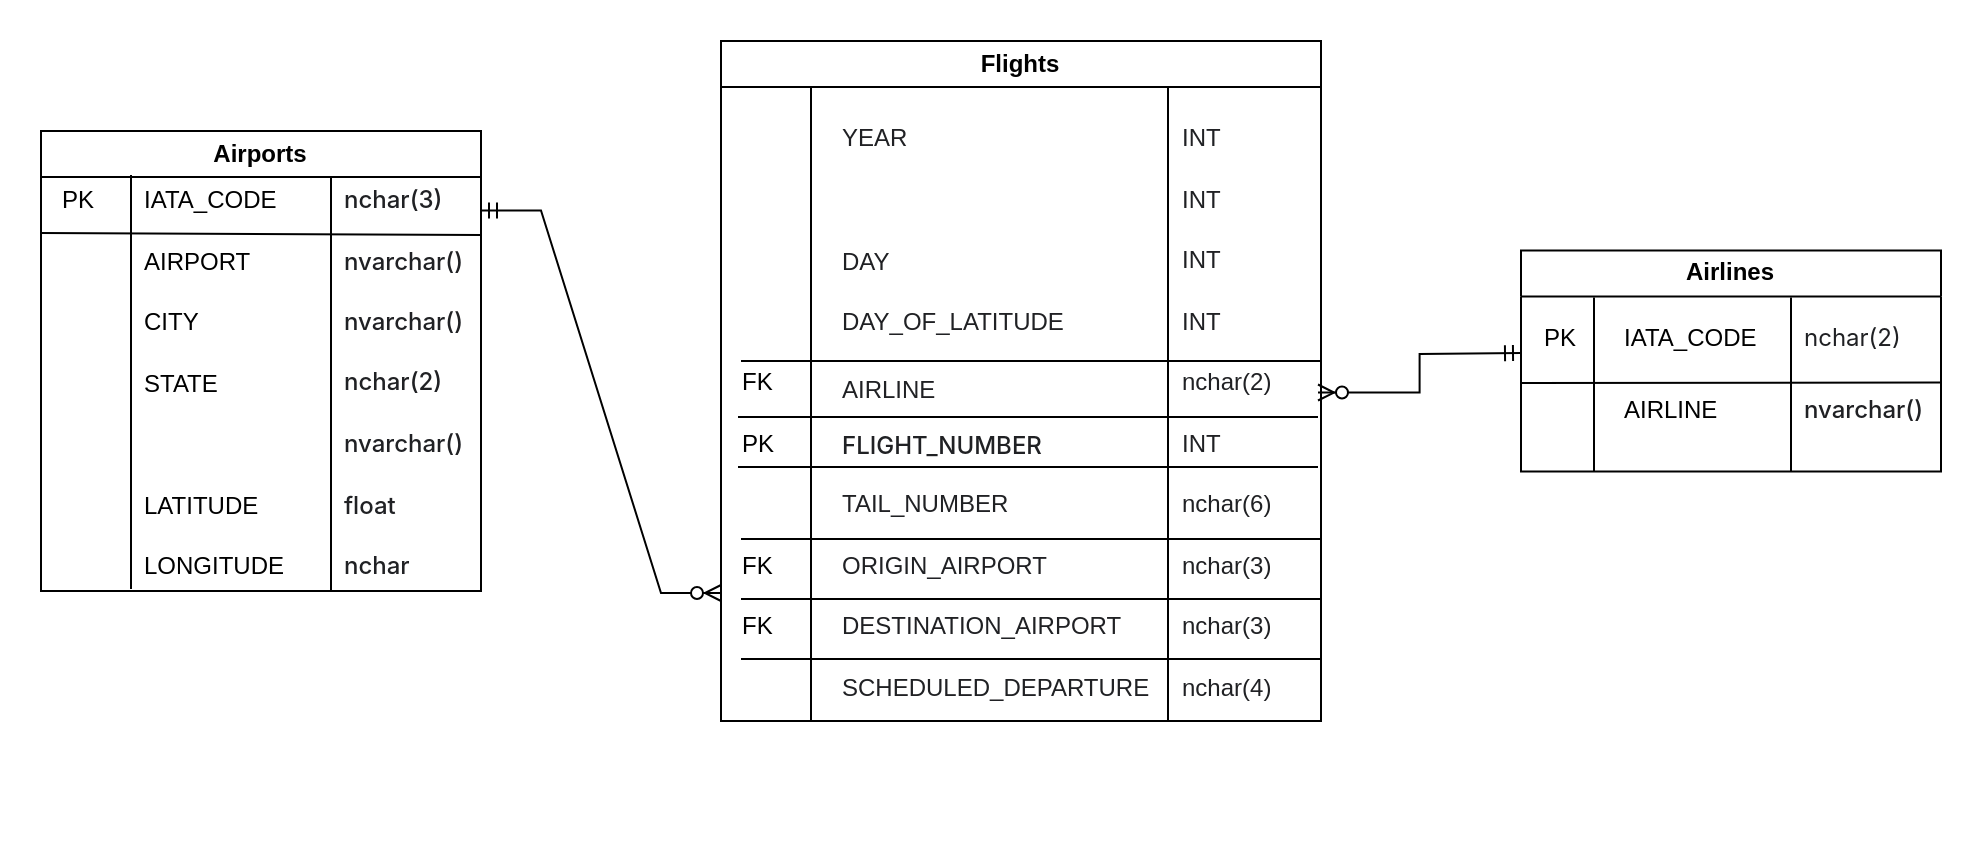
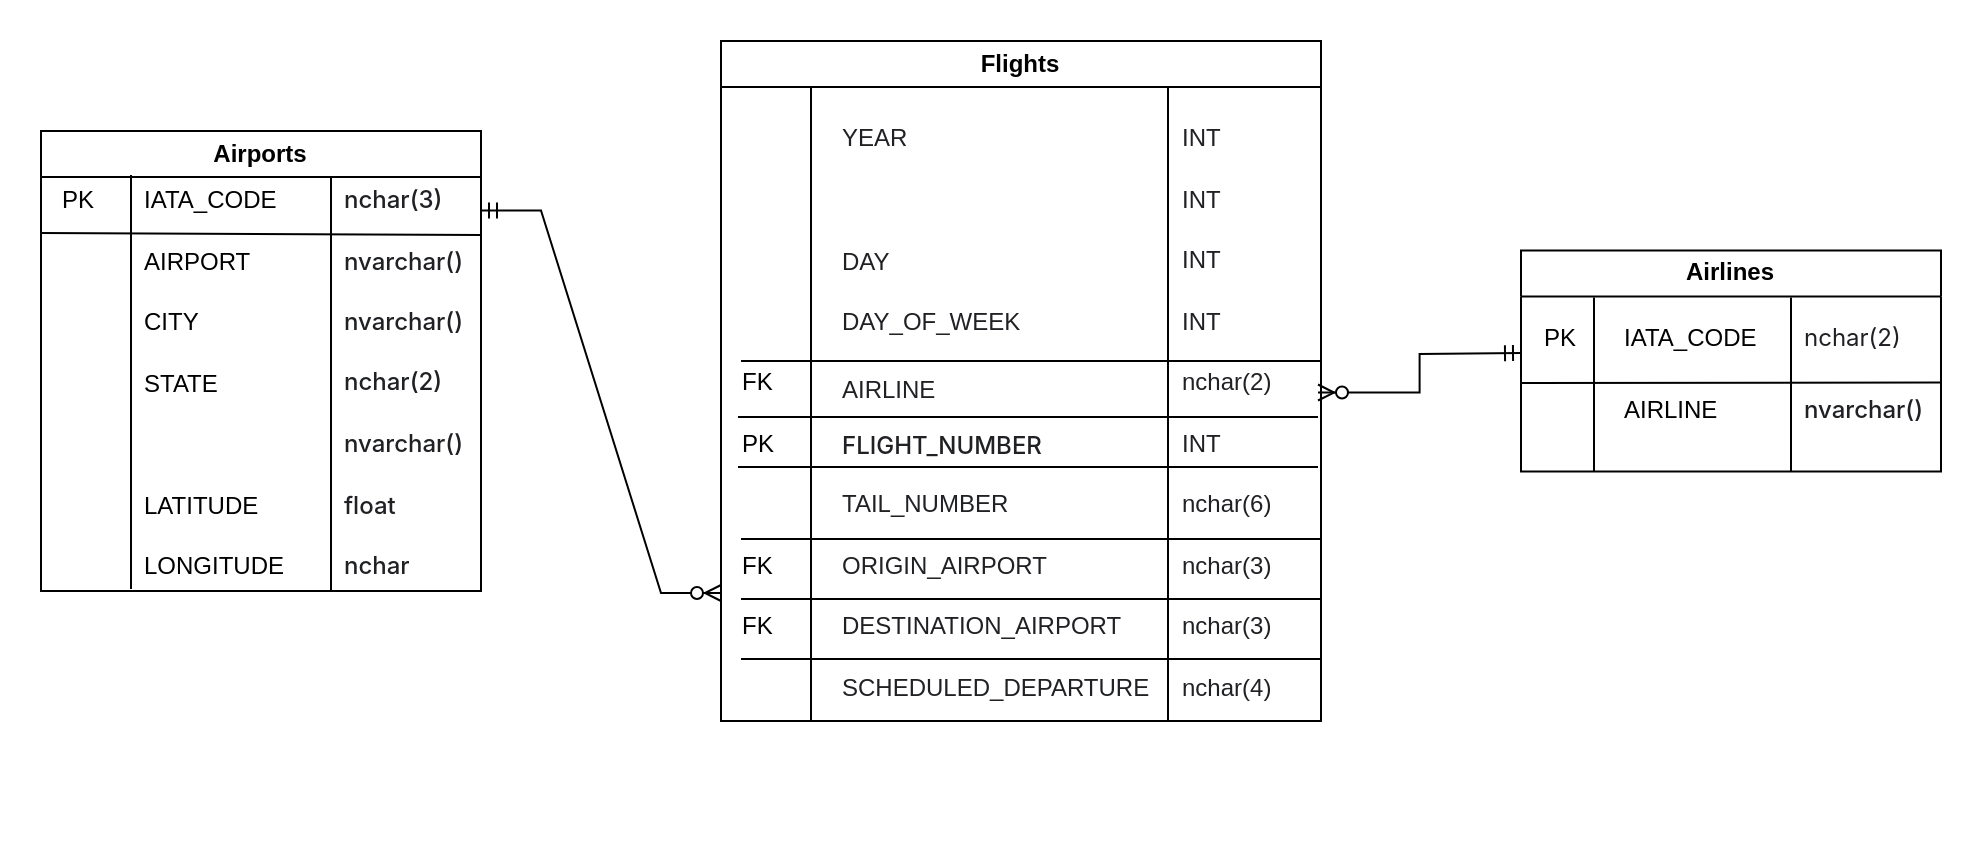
(944, 323) -> (917, 323)
